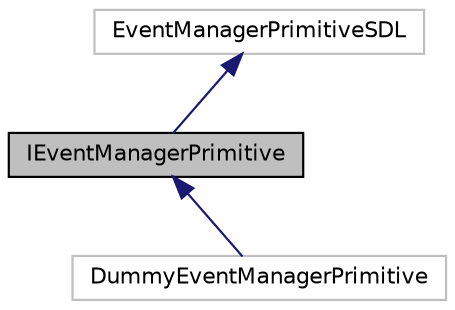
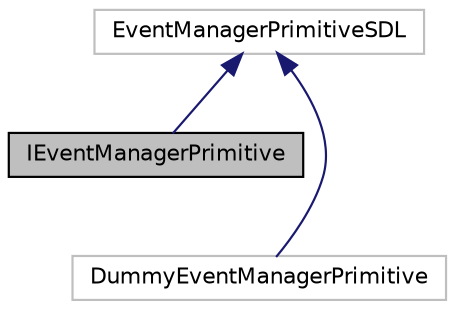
(215, 225) -> (325, 166)
